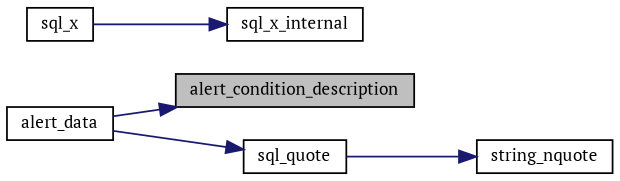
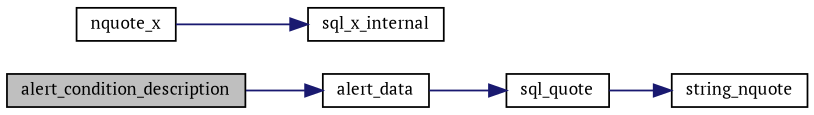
(60, 24) -> (126, 24)
(136, 113) -> (275, 90)
